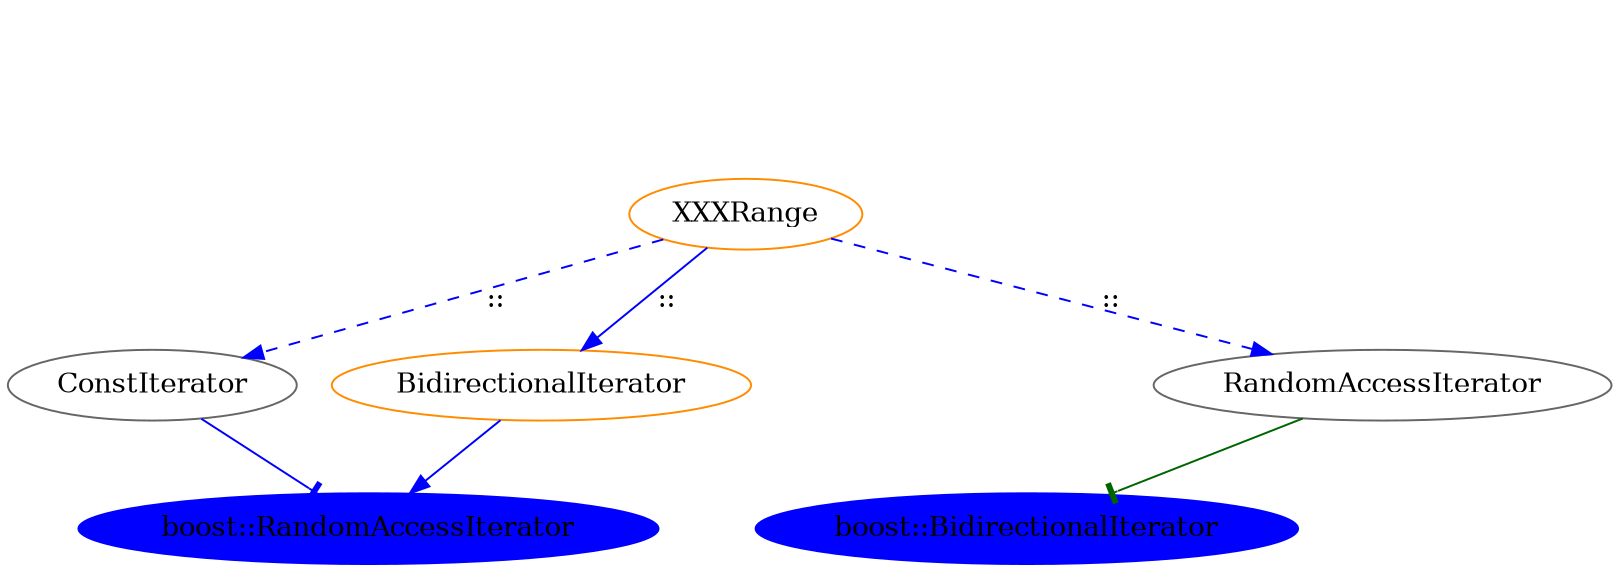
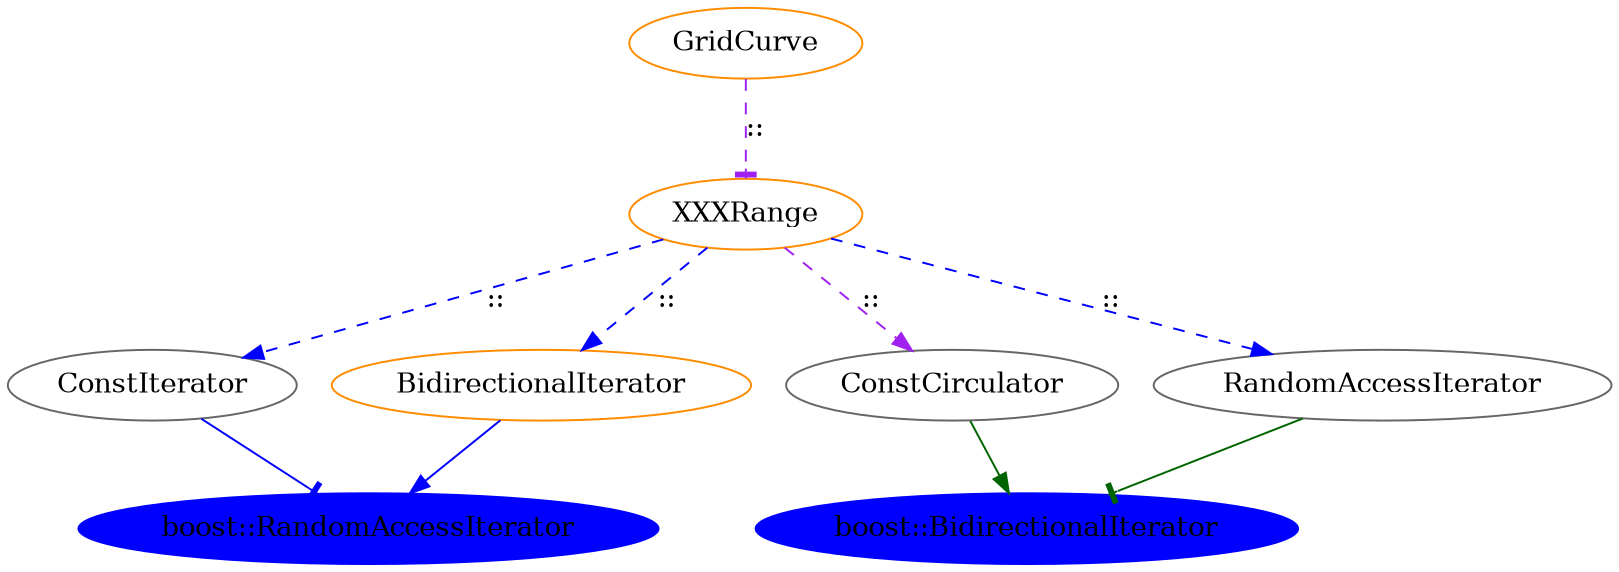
none -> (746, 43)
(652, 293) -> (652, 293)
none -> (952, 385)
